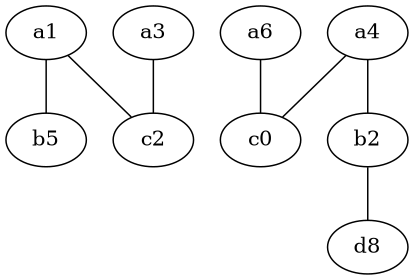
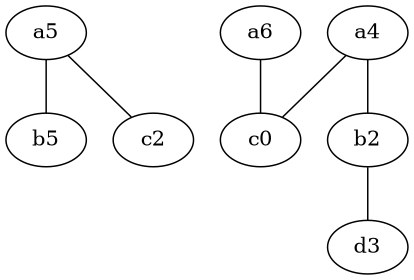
(46, 33) -> (46, 33)
(153, 33) -> none
(368, 247) -> (368, 247)
